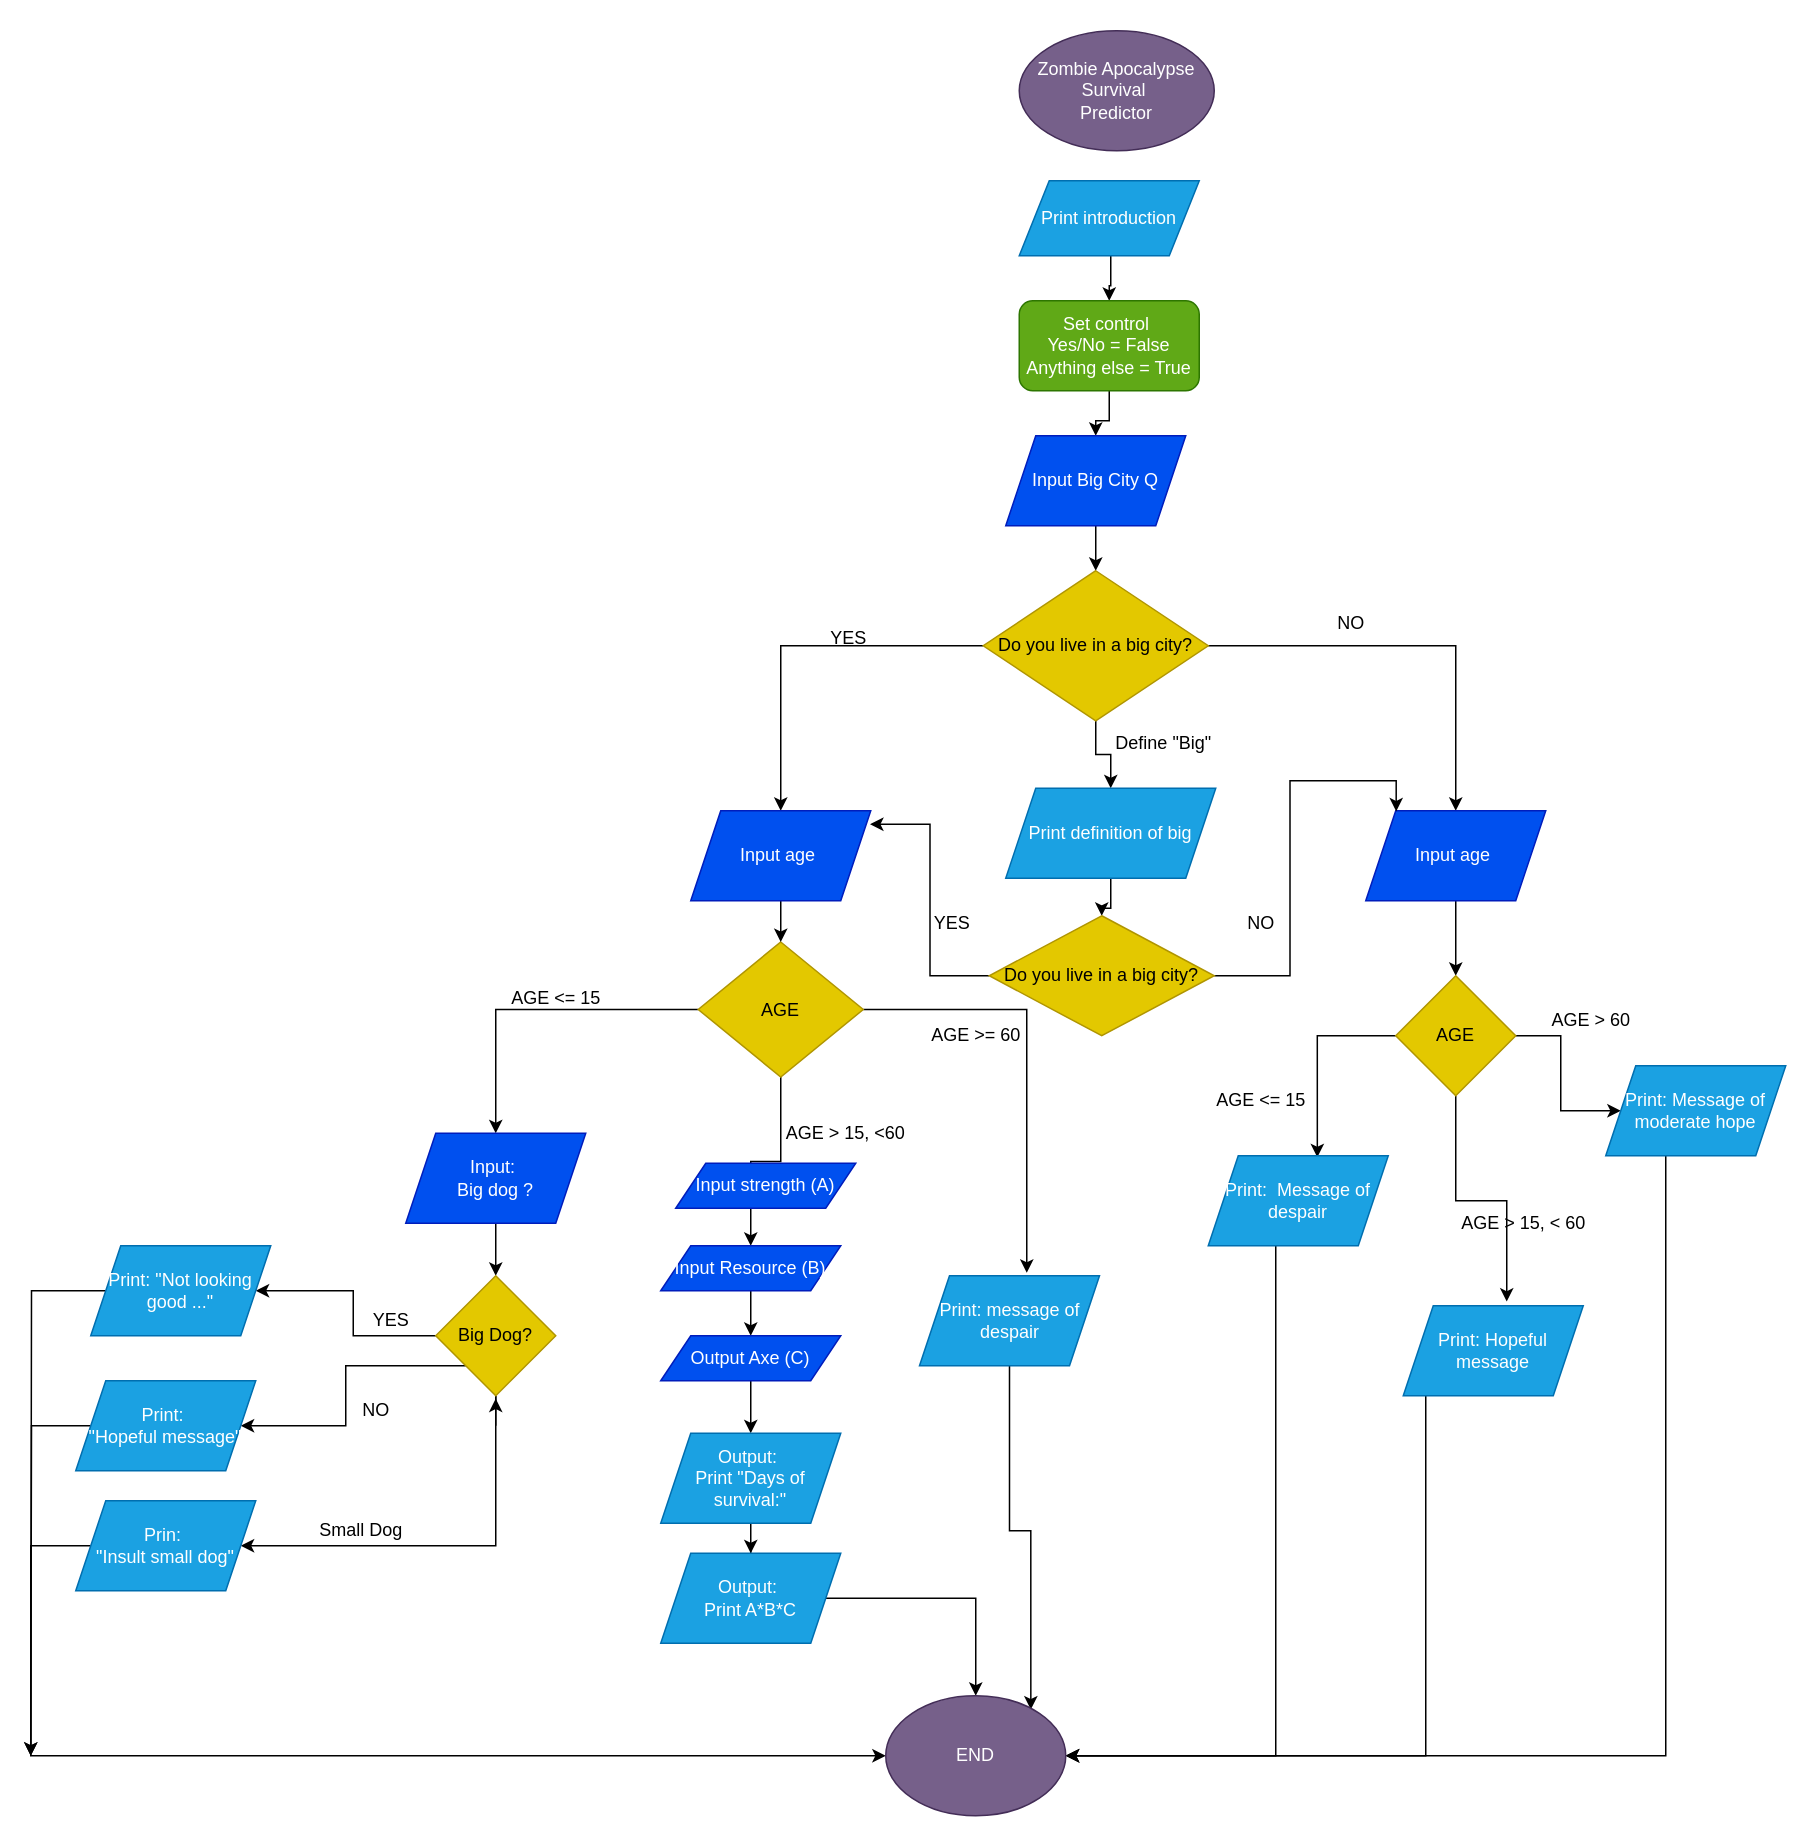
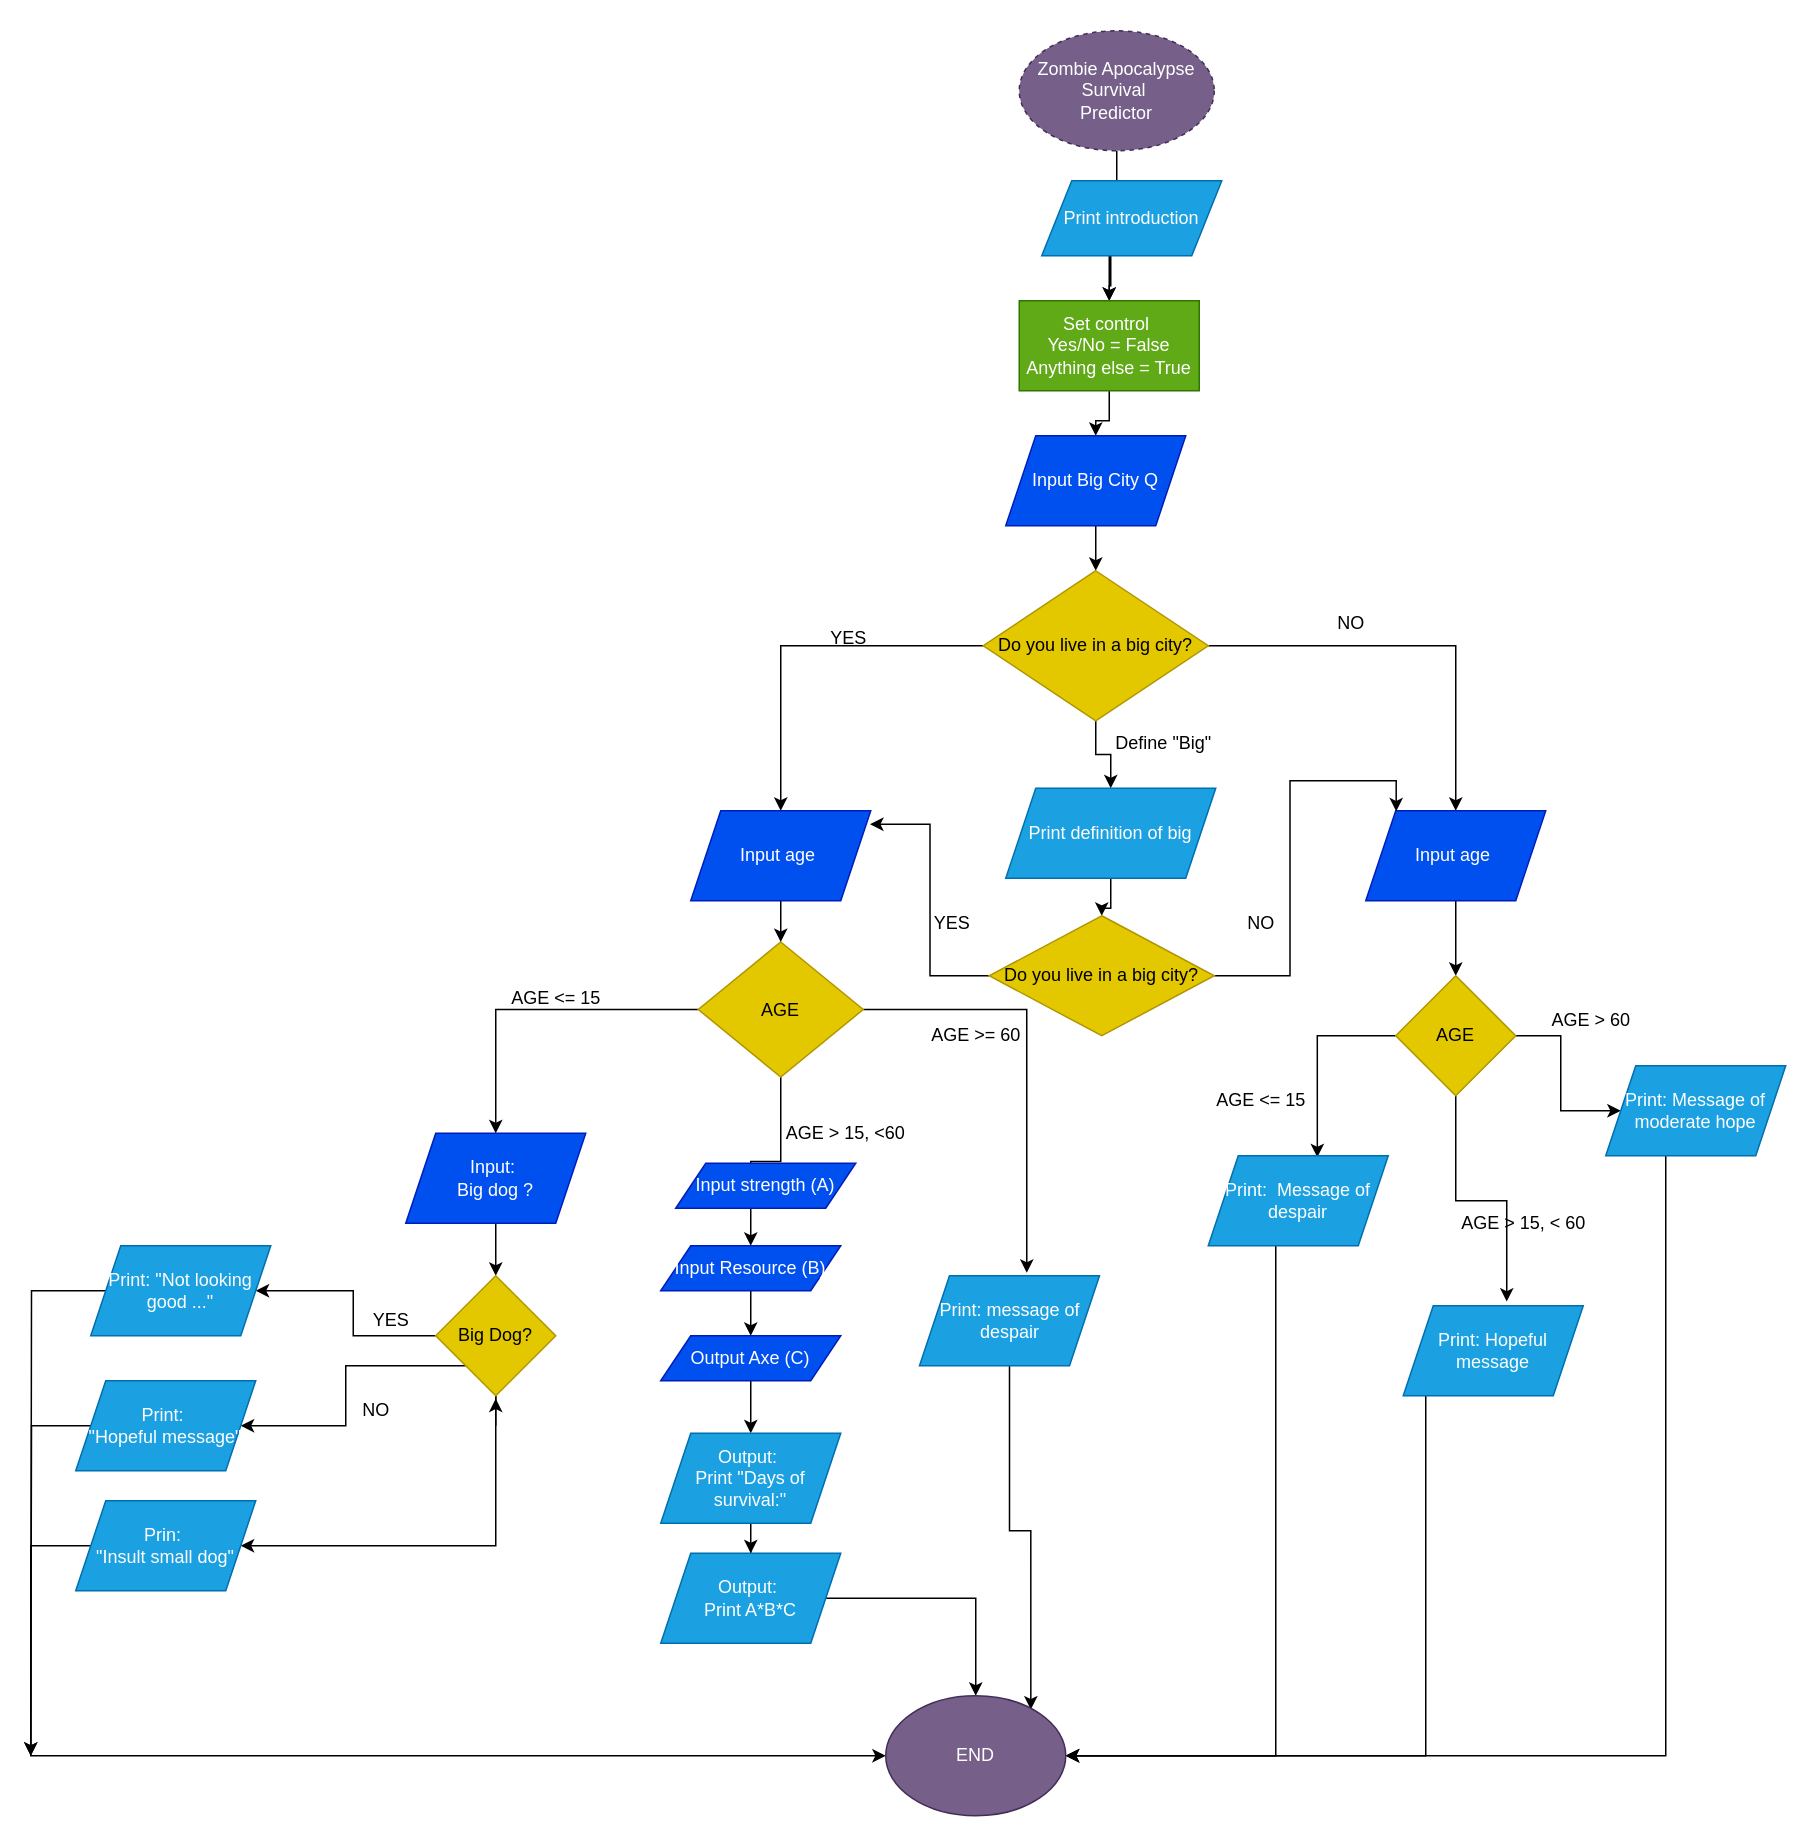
(1117, 91) -> (1117, 91)
none -> (1117, 166)
(1109, 218) -> (1132, 218)
(1109, 346) -> (1109, 346)
(361, 1531) -> none
